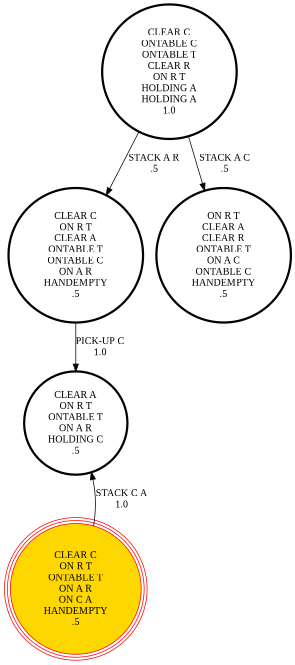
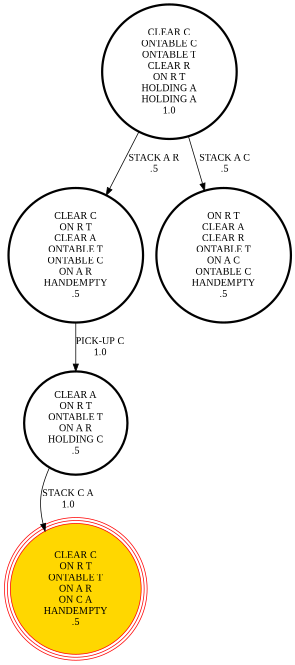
(95, 503) -> (41, 495)
